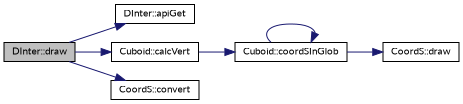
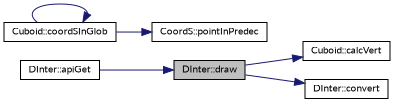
(92, 35) -> (132, 70)
(212, 52) -> none
(421, 52) -> (210, 32)
(155, 90) -> (346, 89)
